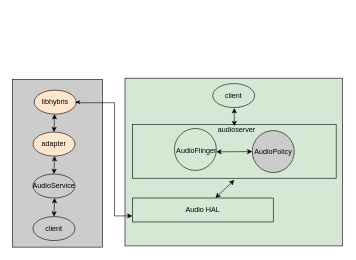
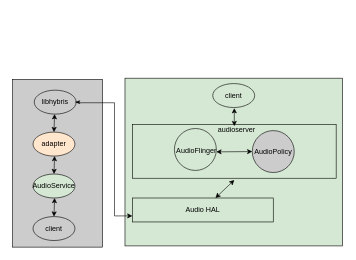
(55, 102) -> (55, 102)
(54, 186) -> (54, 186)
